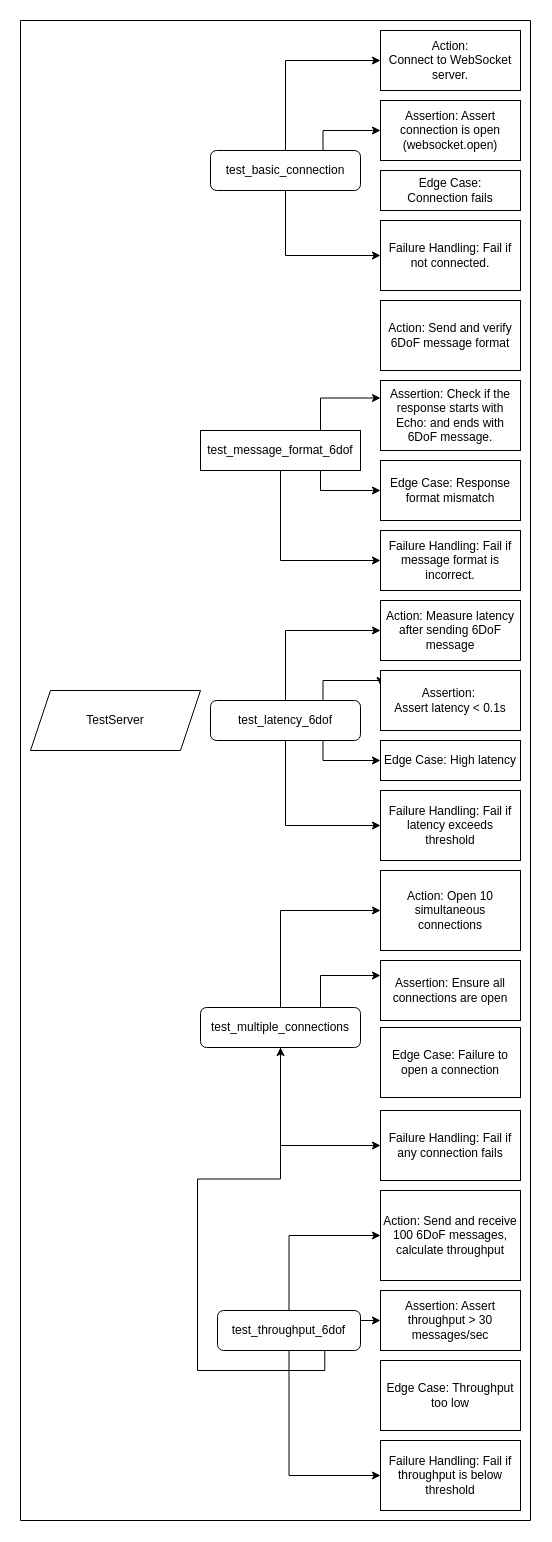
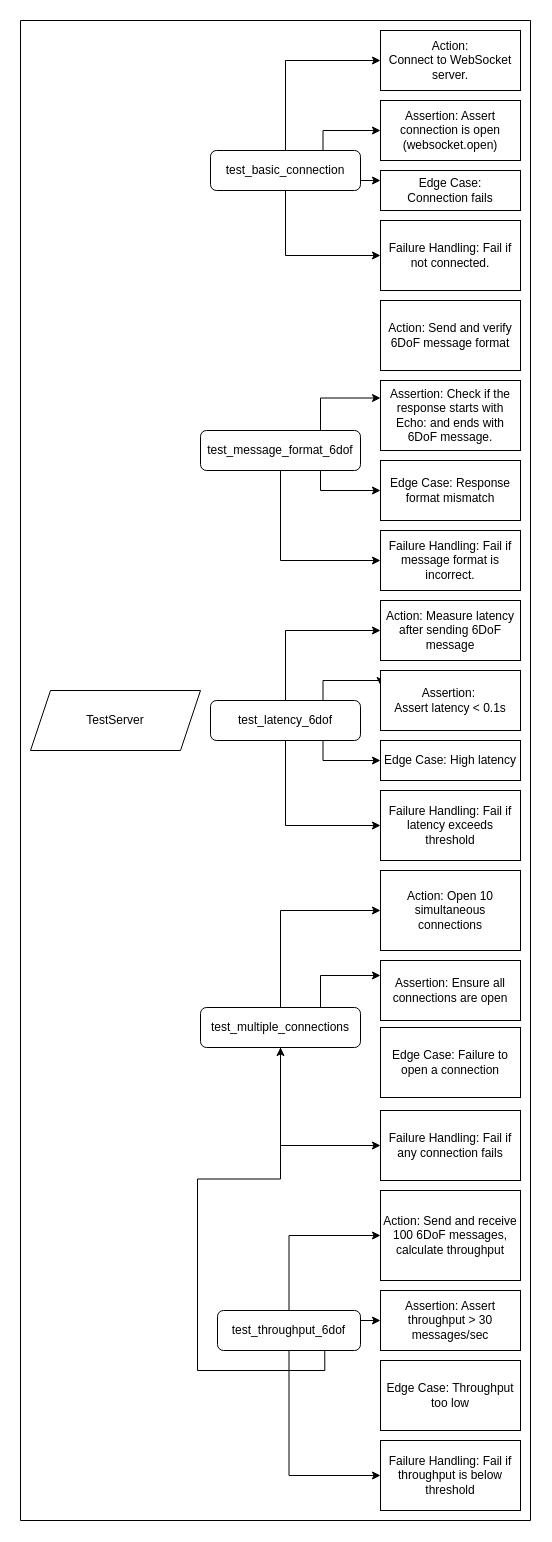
none -> (367, 181)
(281, 451) -> (281, 451)
